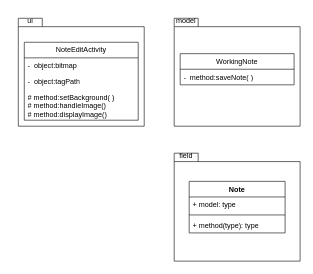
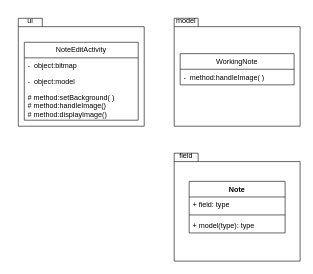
(223, 78) -> (229, 78)
(60, 82) -> (55, 82)
(215, 206) -> (214, 206)
(230, 226) -> (227, 226)
